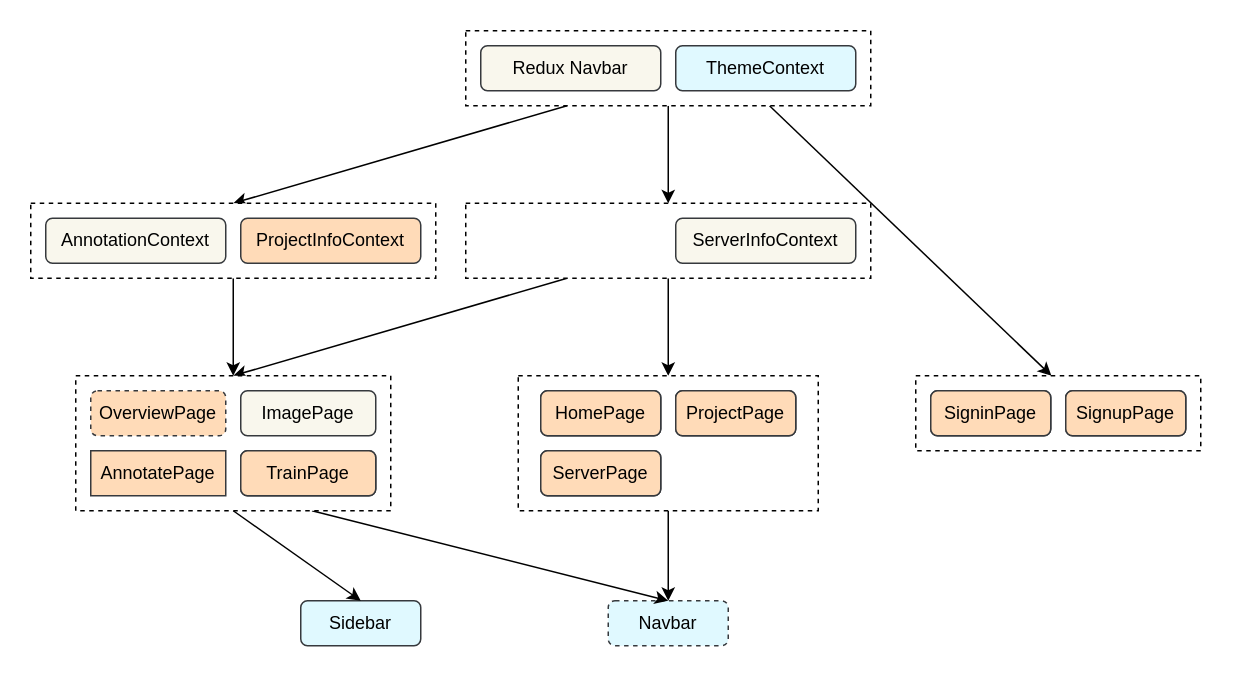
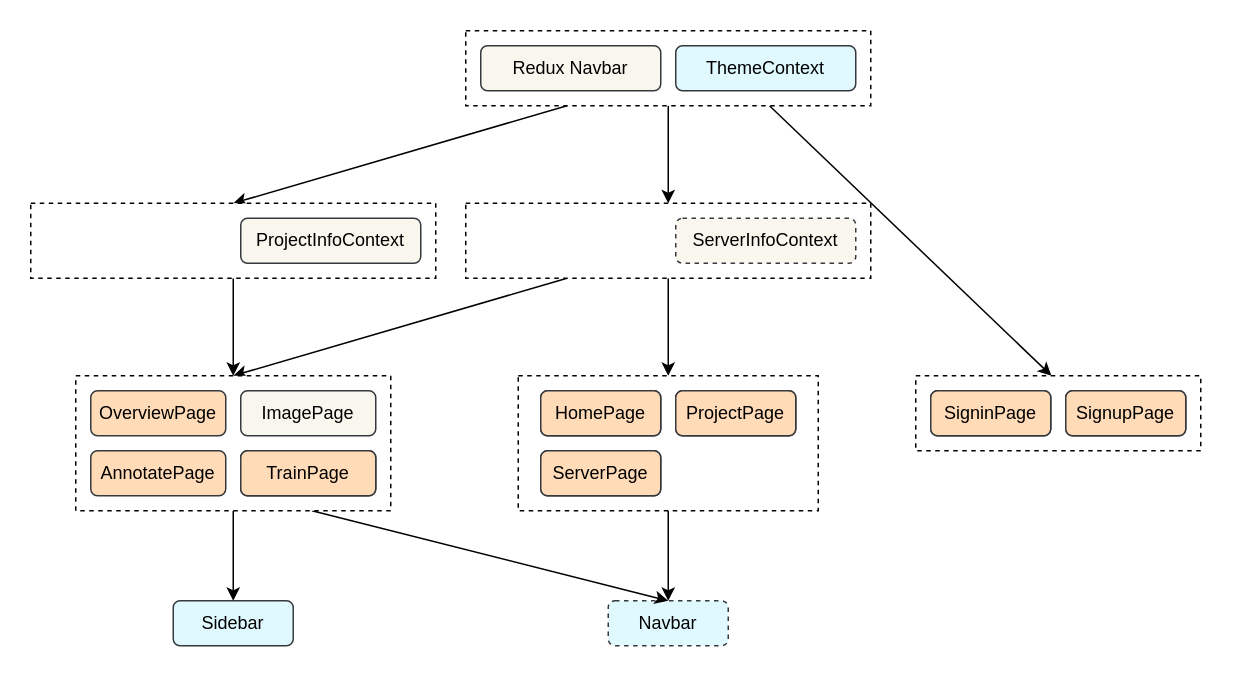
(136, 241) -> none
(331, 241) -> (331, 241)
(766, 241) -> (766, 241)
(158, 413) -> (158, 413)
(158, 473) -> (158, 473)
(361, 623) -> (233, 623)
